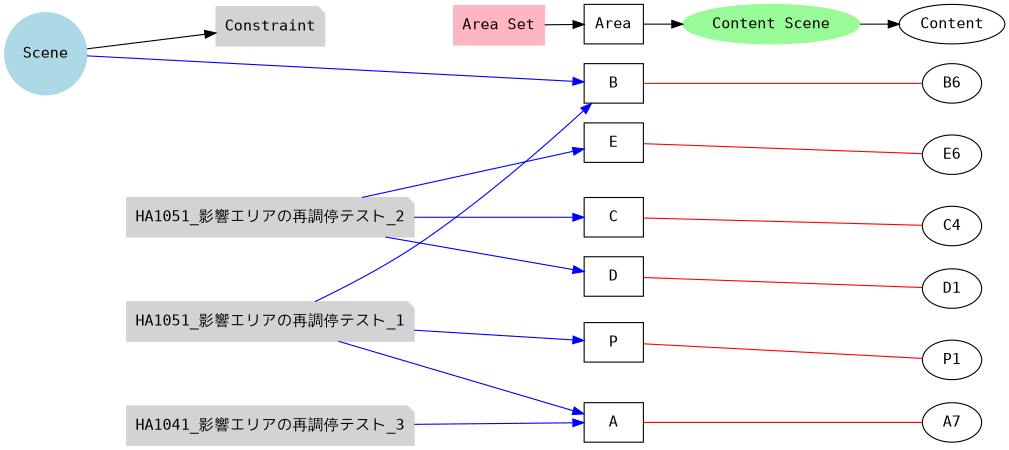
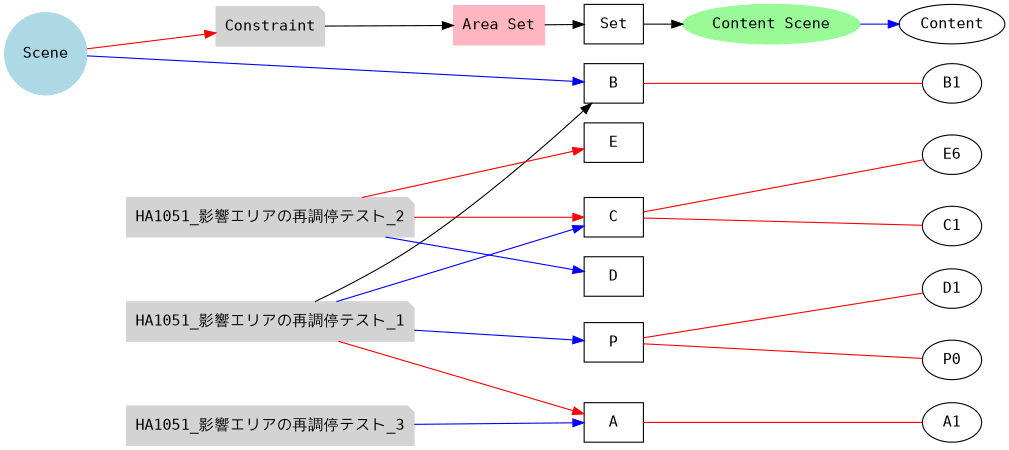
(614, 24) -> (614, 24)
(874, 24) -> (874, 24)
none -> (383, 26)
(146, 42) -> (146, 42)
(952, 83) -> (952, 83)
(783, 149) -> (783, 186)
(468, 174) -> (468, 174)
(493, 217) -> (493, 217)
(952, 226) -> (952, 226)
(443, 227) -> (443, 227)
none -> (455, 265)
(783, 283) -> (783, 315)
(952, 360) -> (952, 360)
(456, 376) -> (456, 376)
(952, 422) -> (952, 422)
(270, 426) -> (270, 426)
